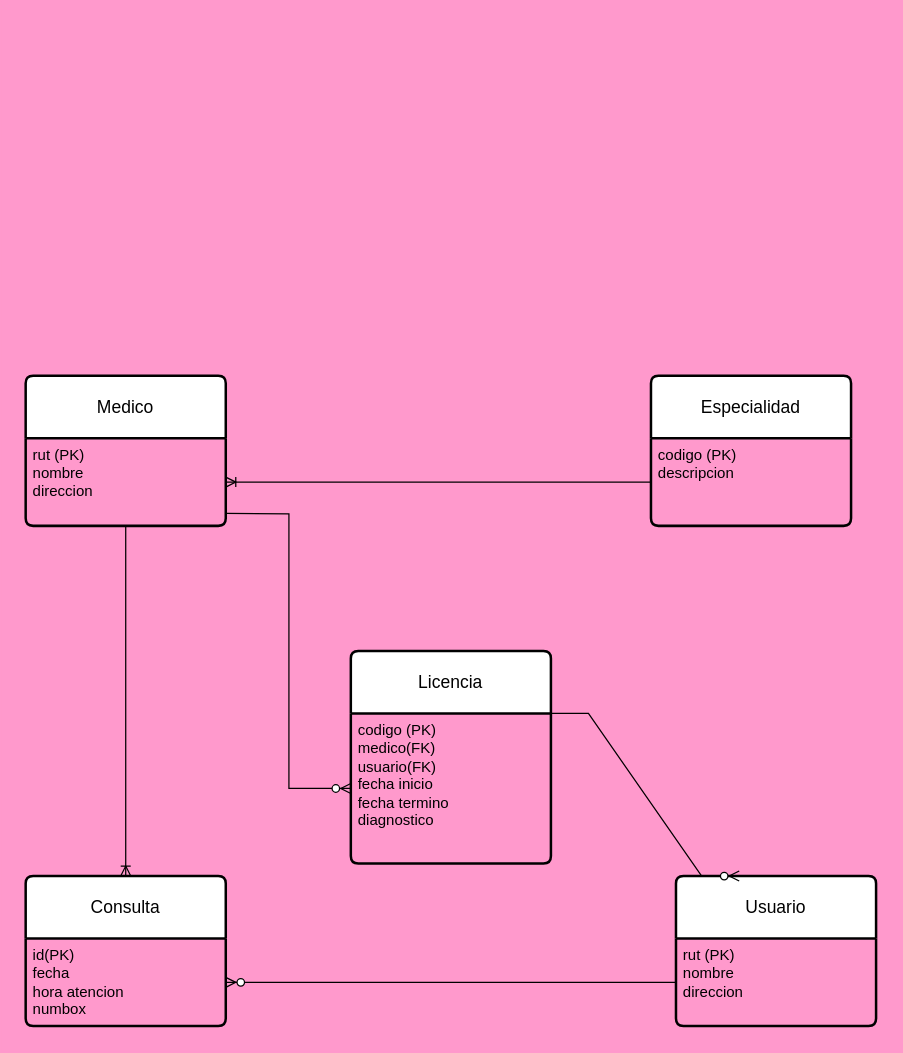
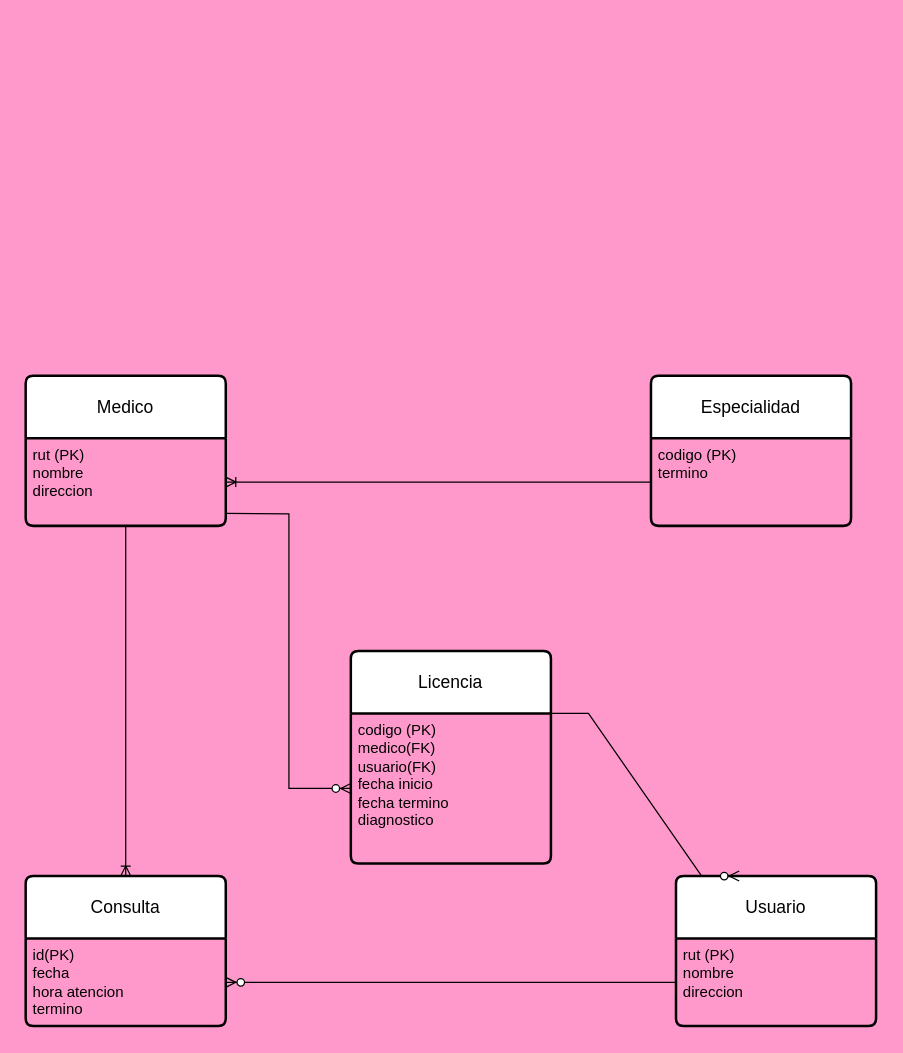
(700, 465) -> (700, 465)
(84, 983) -> (84, 983)
